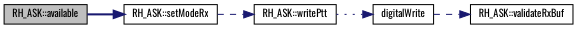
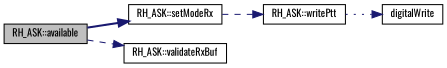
(447, 14) -> (100, 42)
